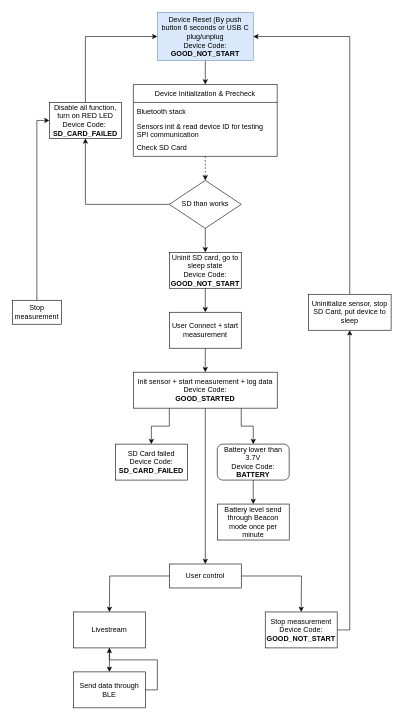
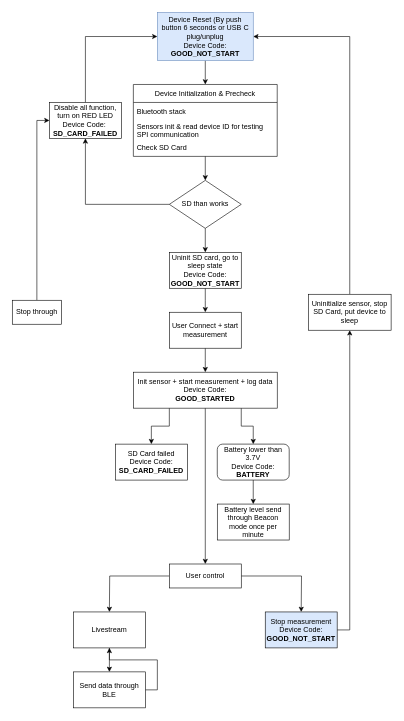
(206, 166) -> (206, 166)
(37, 312) -> (37, 312)
(302, 630) -> (302, 630)
